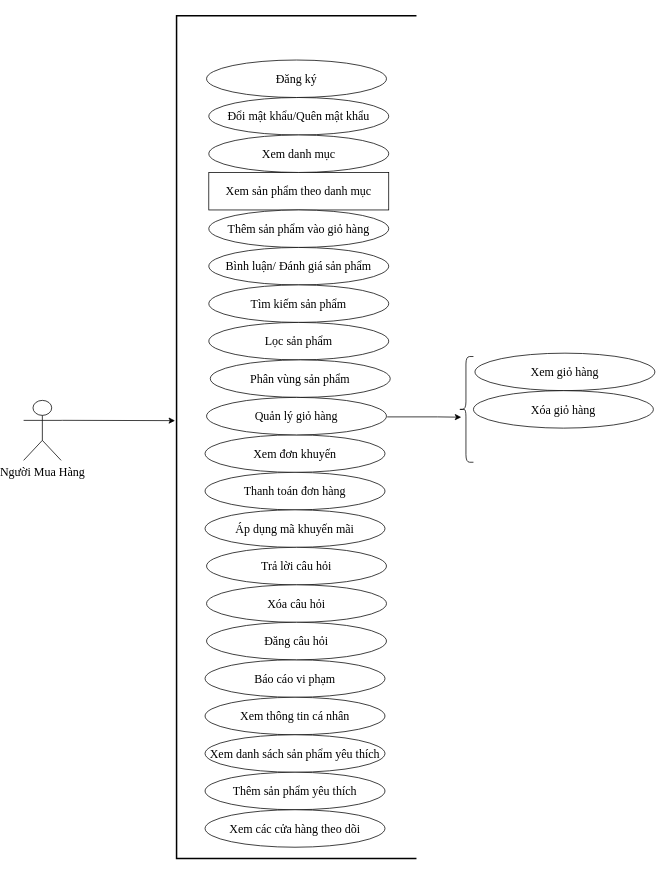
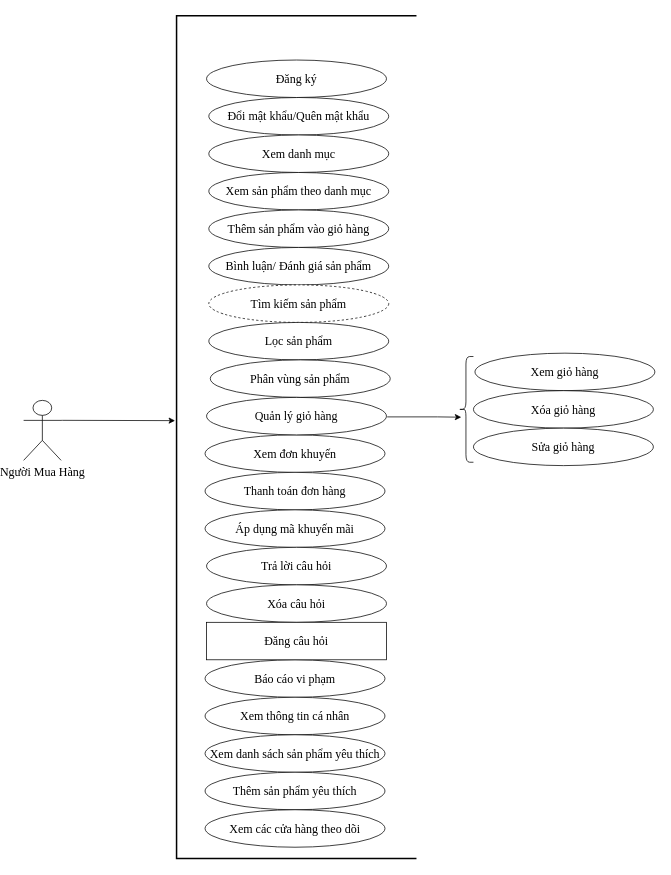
(299, 191) -> (299, 191)
(299, 303) -> (299, 303)
none -> (564, 447)
(297, 641) -> (297, 641)
